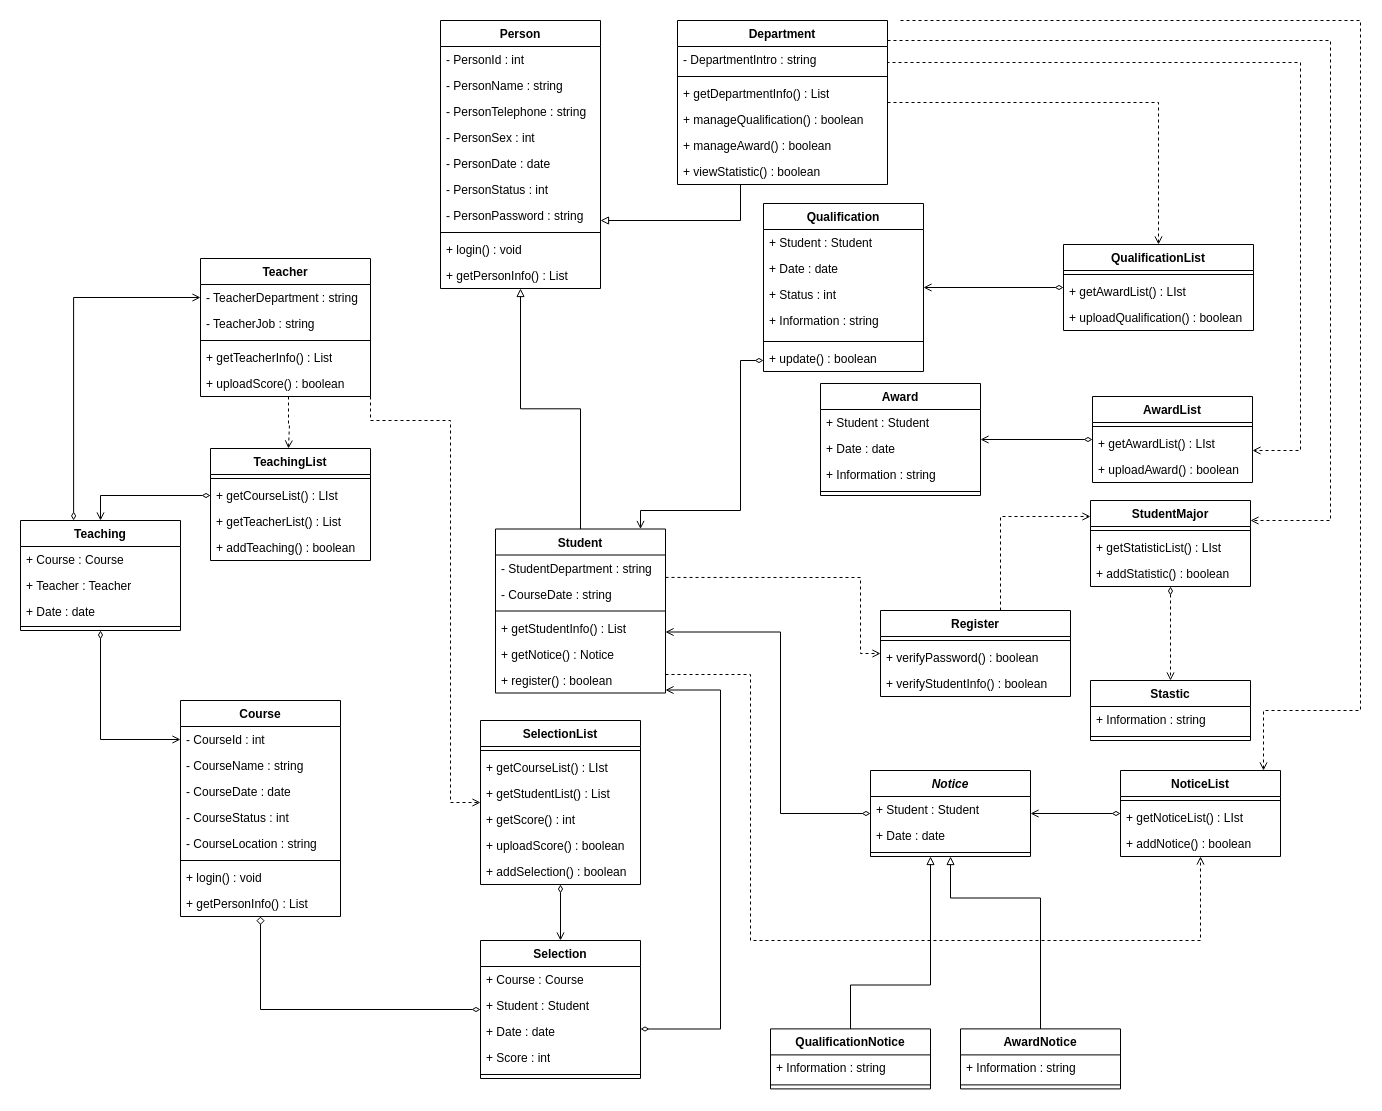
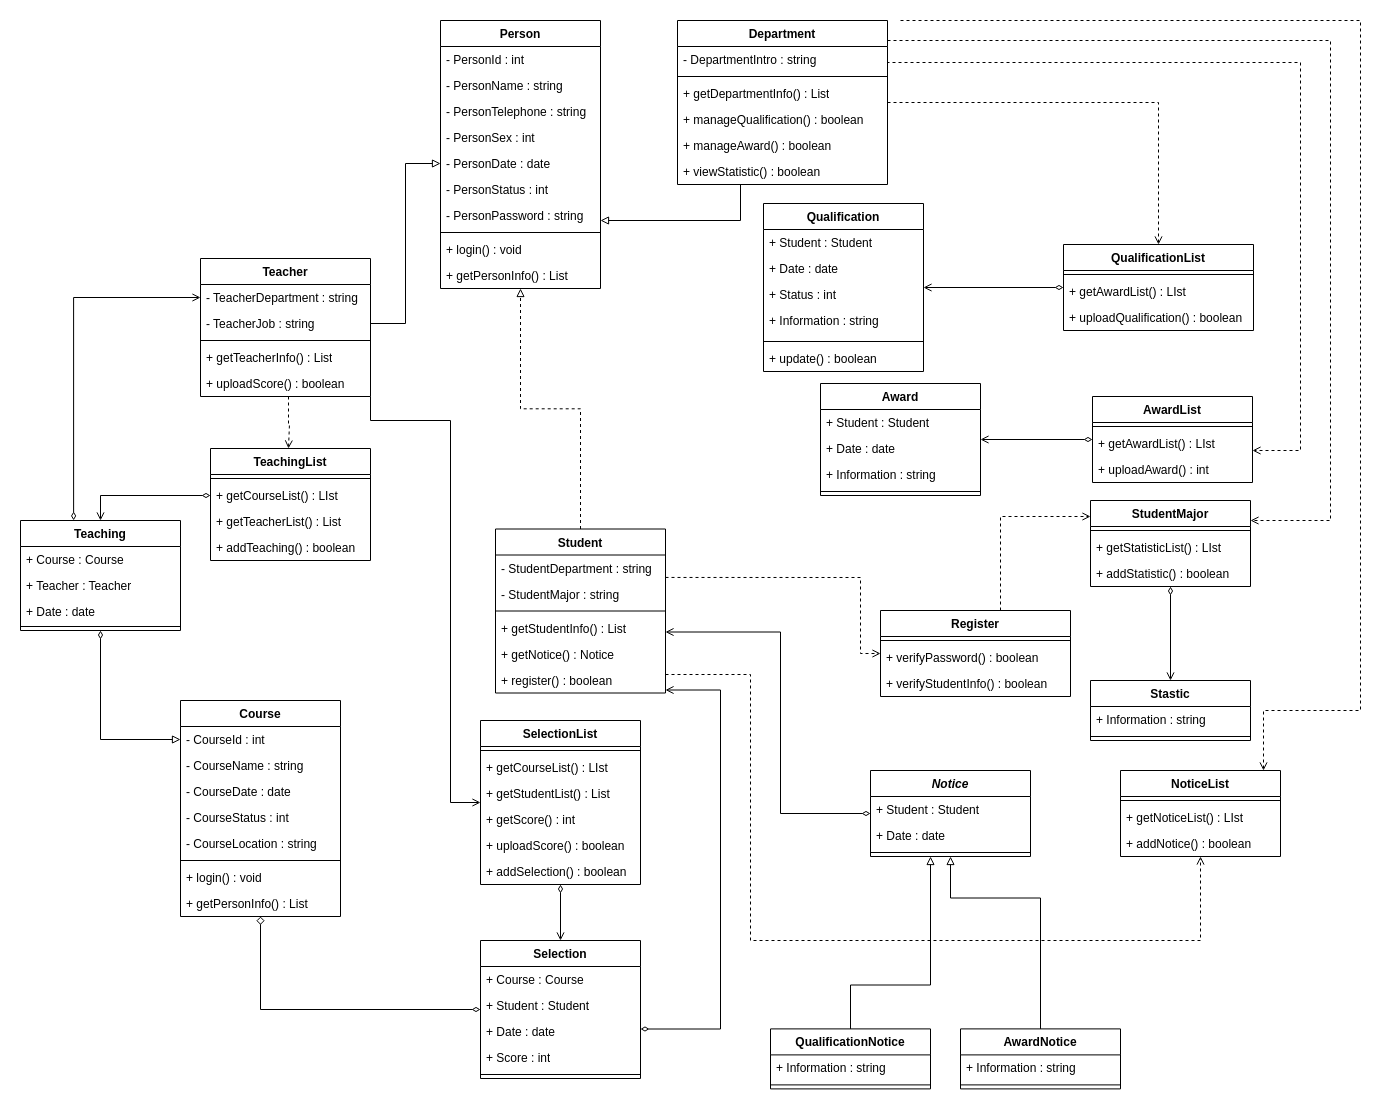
none -> (406, 248)
(554, 409) -> (554, 409)
(1173, 471) -> (1160, 471)
(741, 486) -> none
(451, 573) -> (451, 573)
(564, 596) -> (571, 596)
(1171, 637) -> (1171, 637)
(174, 740) -> (171, 740)
(1072, 814) -> none
